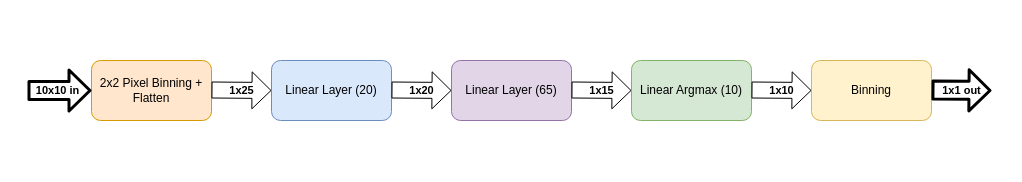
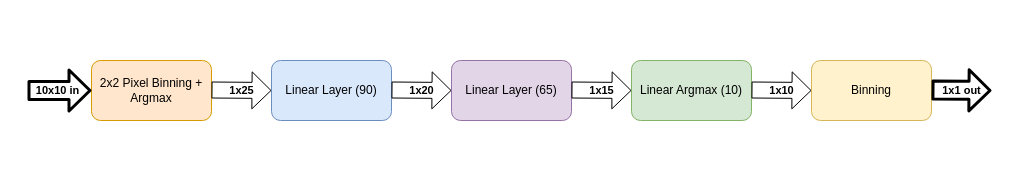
(152, 91) -> (152, 91)
(332, 91) -> (332, 91)
